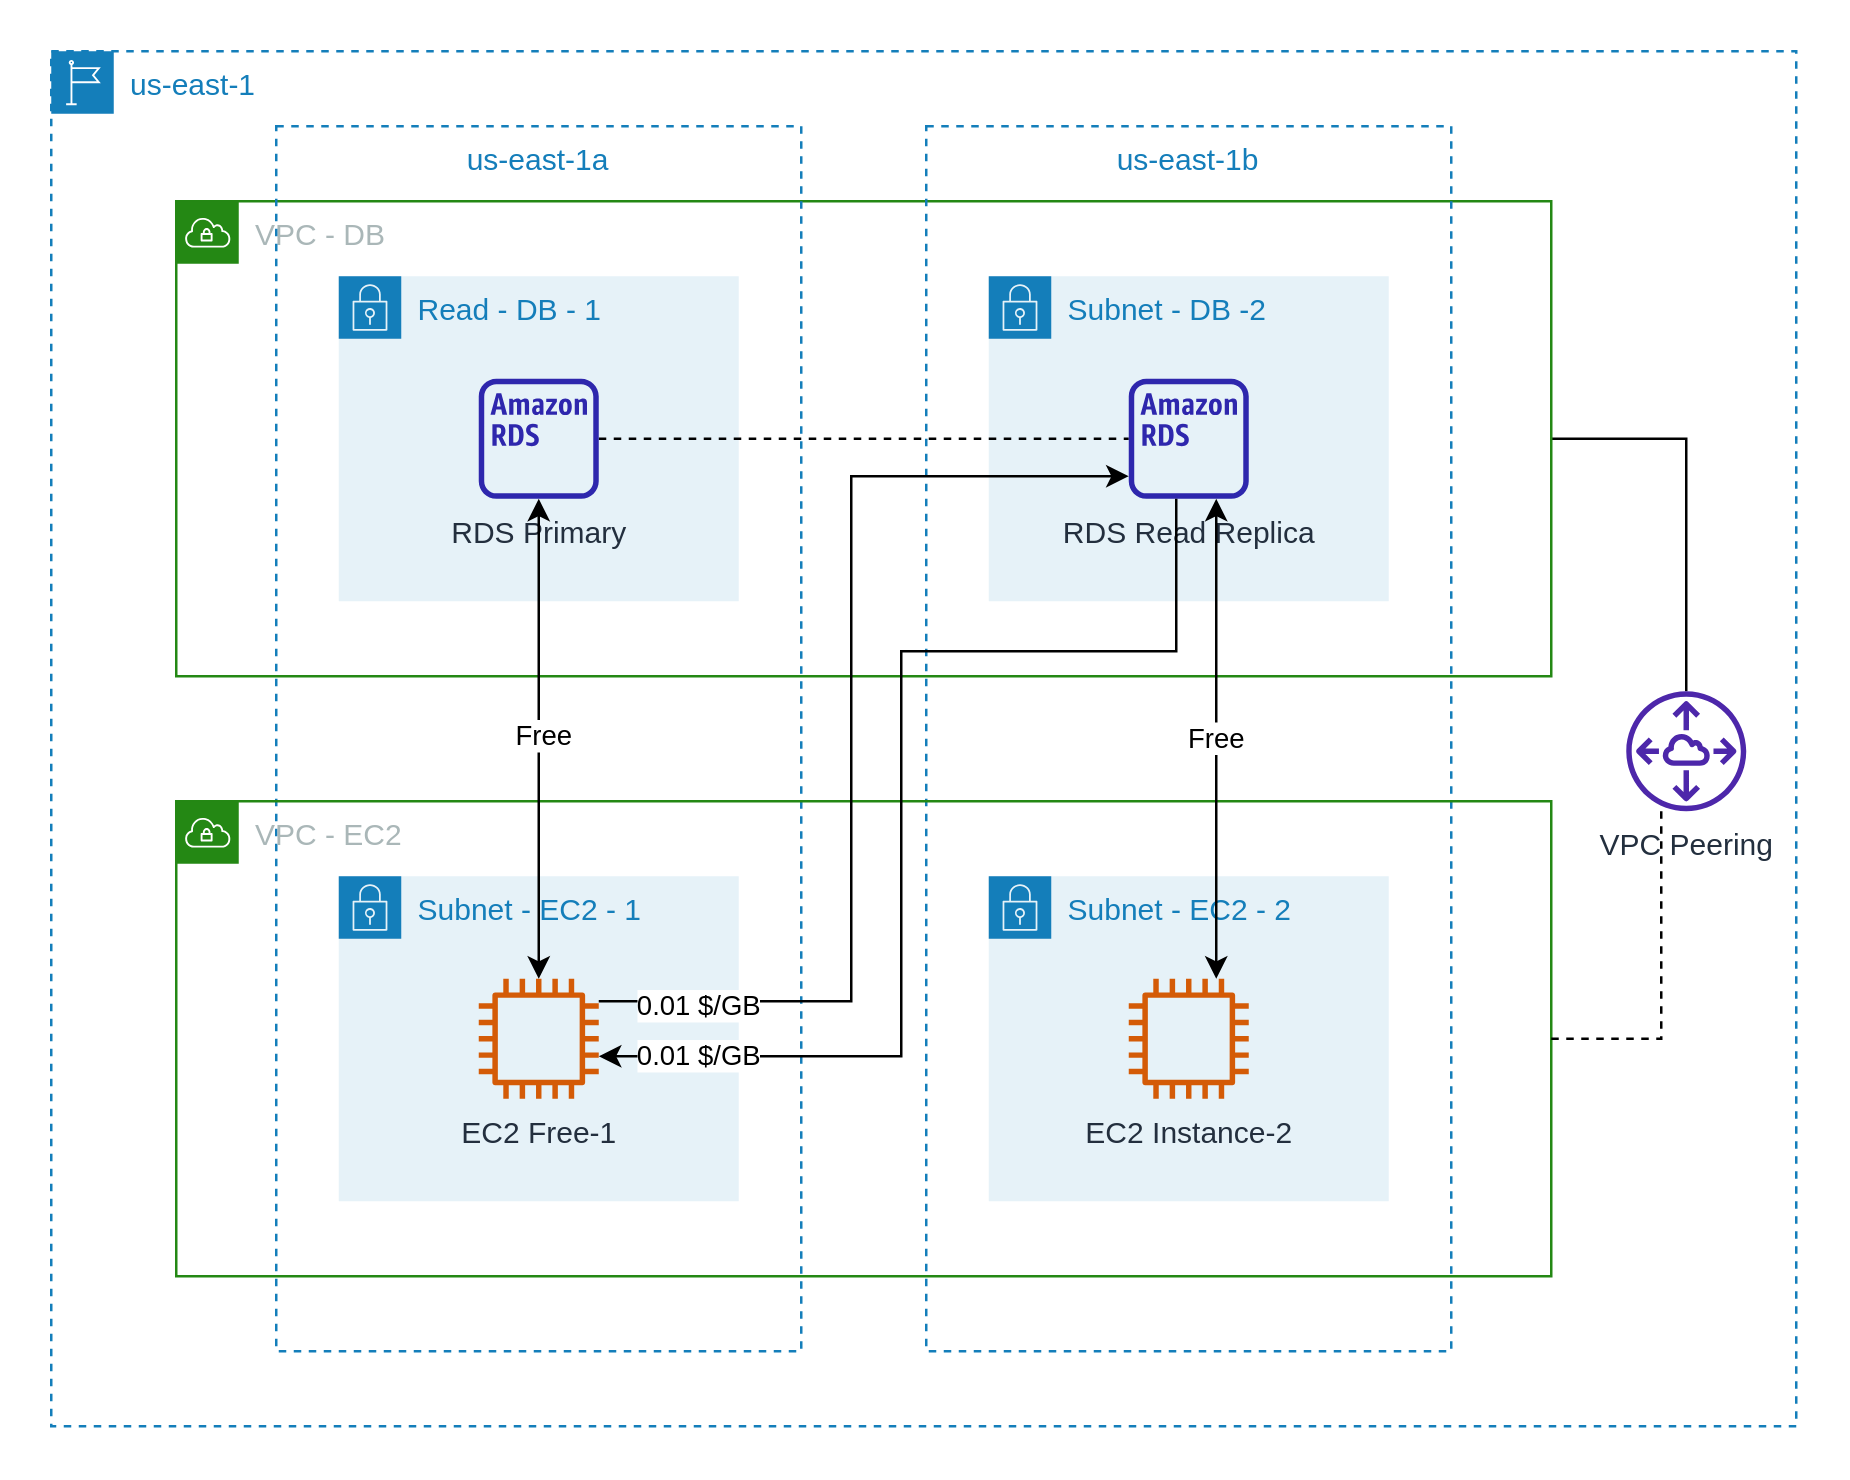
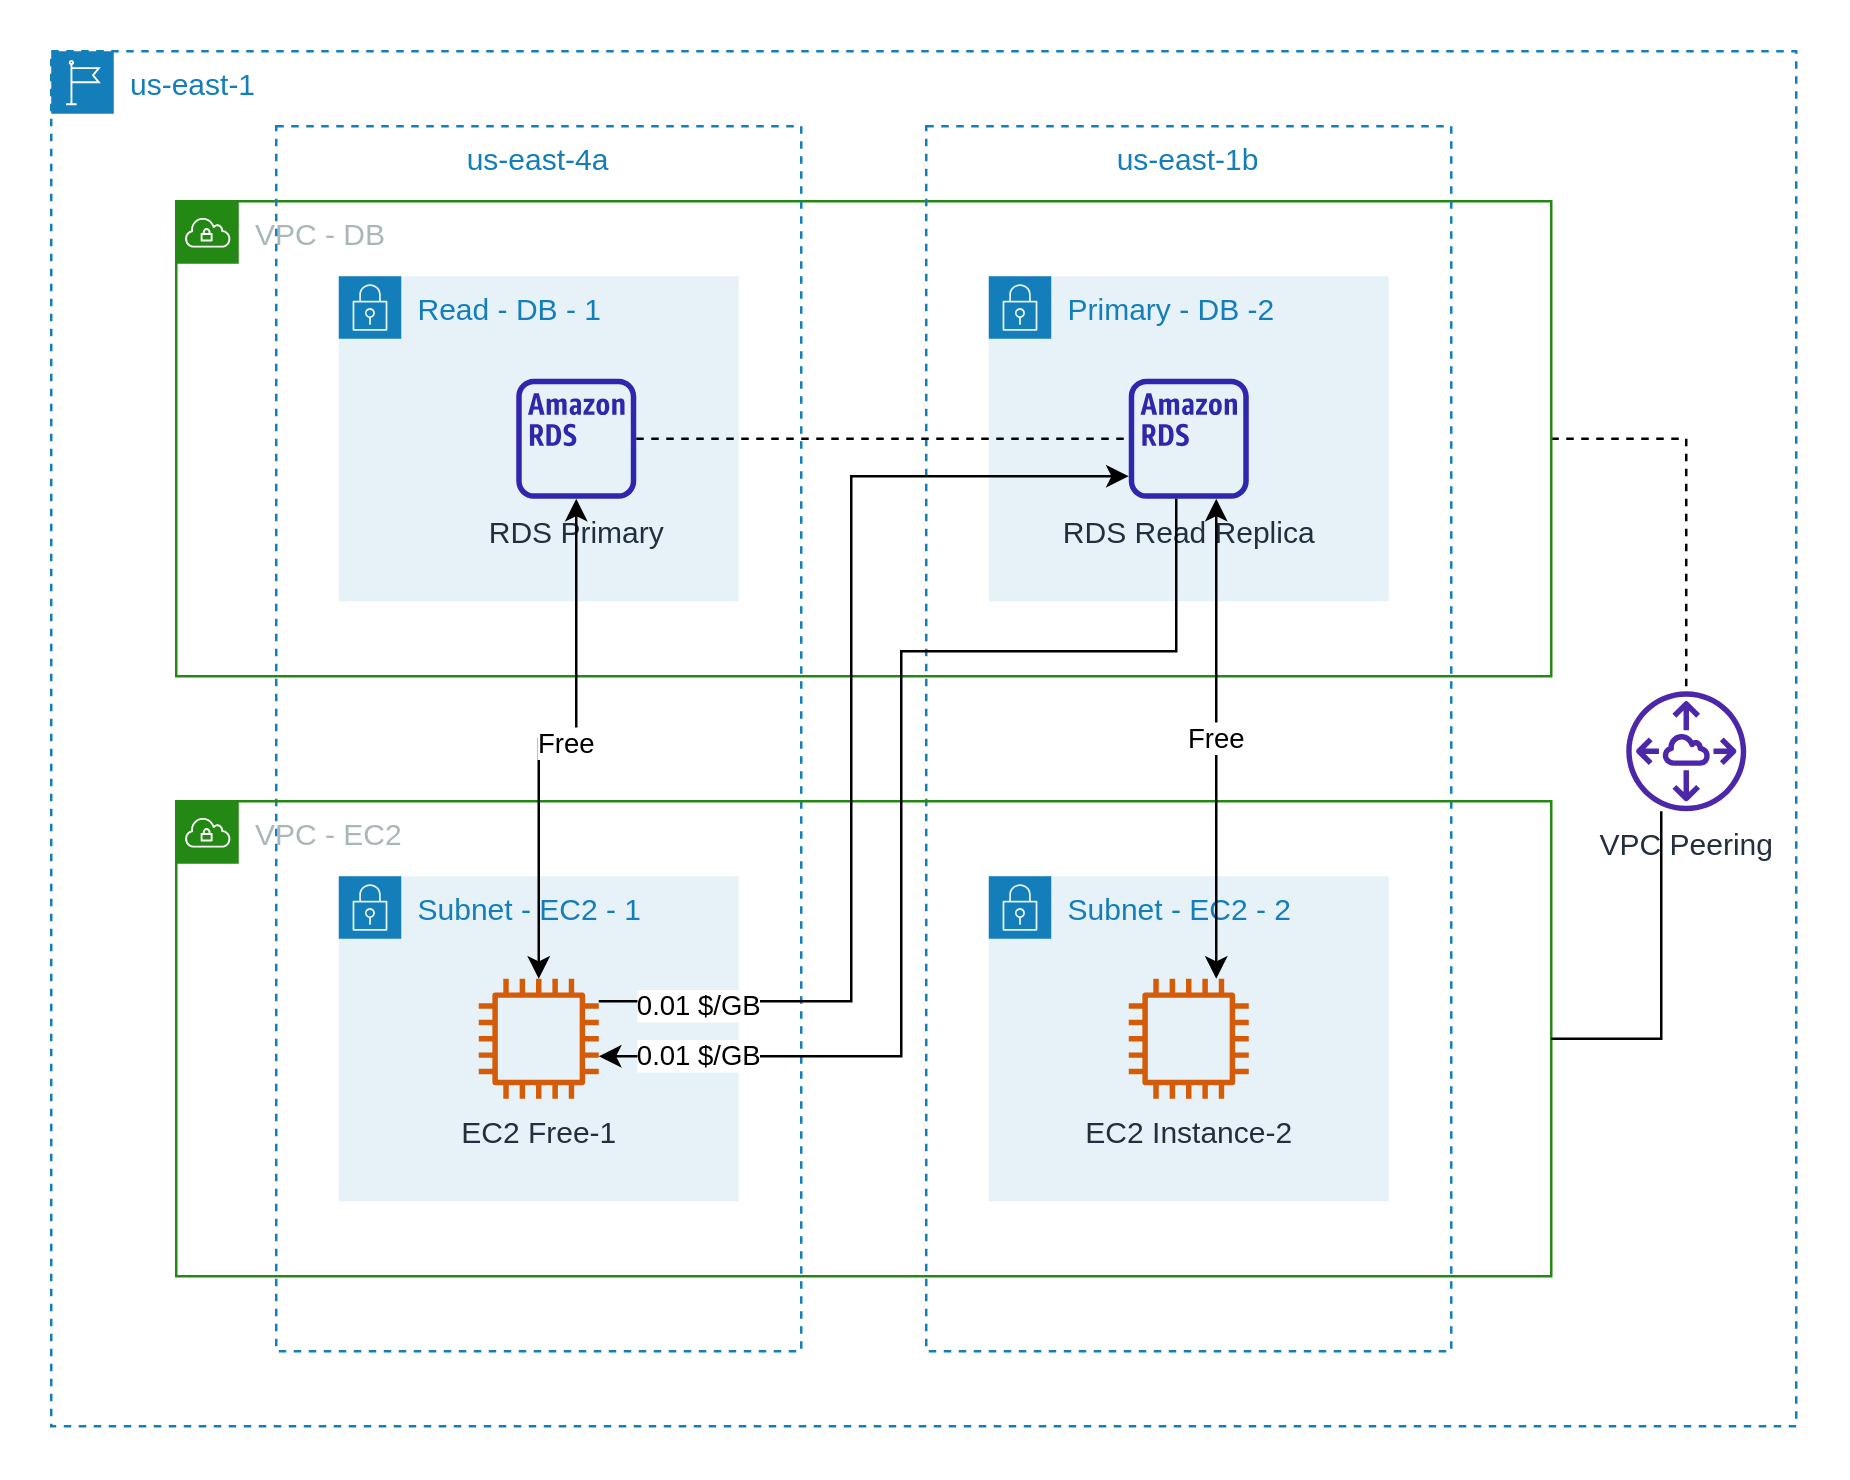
(538, 160) -> (538, 160)
(1175, 312) -> (1179, 312)
(539, 439) -> (576, 439)
(1686, 500) -> (1686, 500)
(1661, 982) -> (1661, 982)
